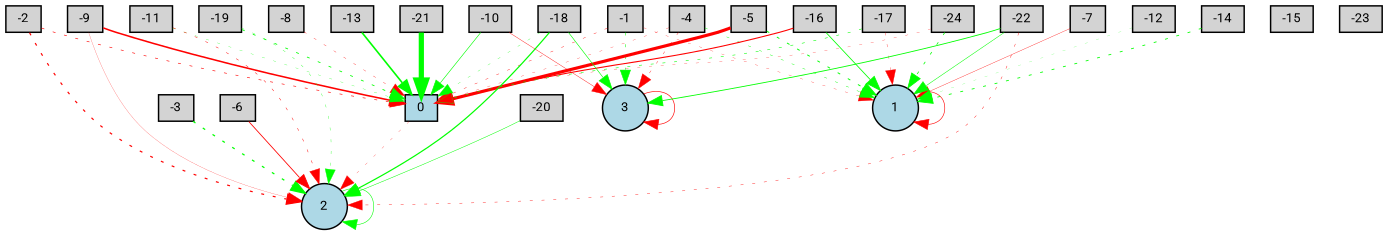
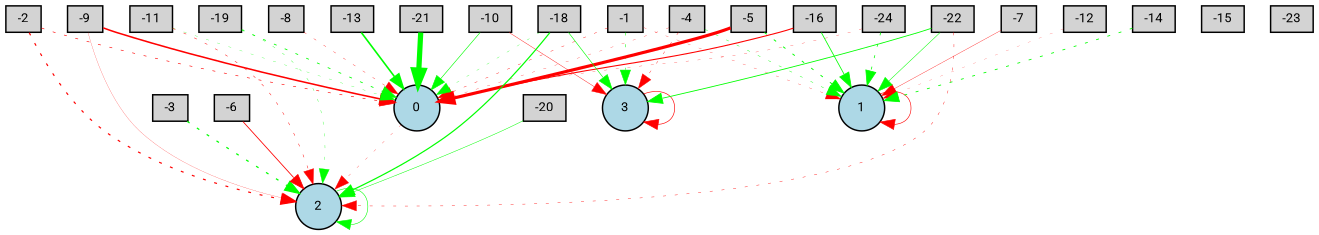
(884, 19) -> none
(1032, 61) -> (980, 61)
(421, 108) -> (417, 108)
